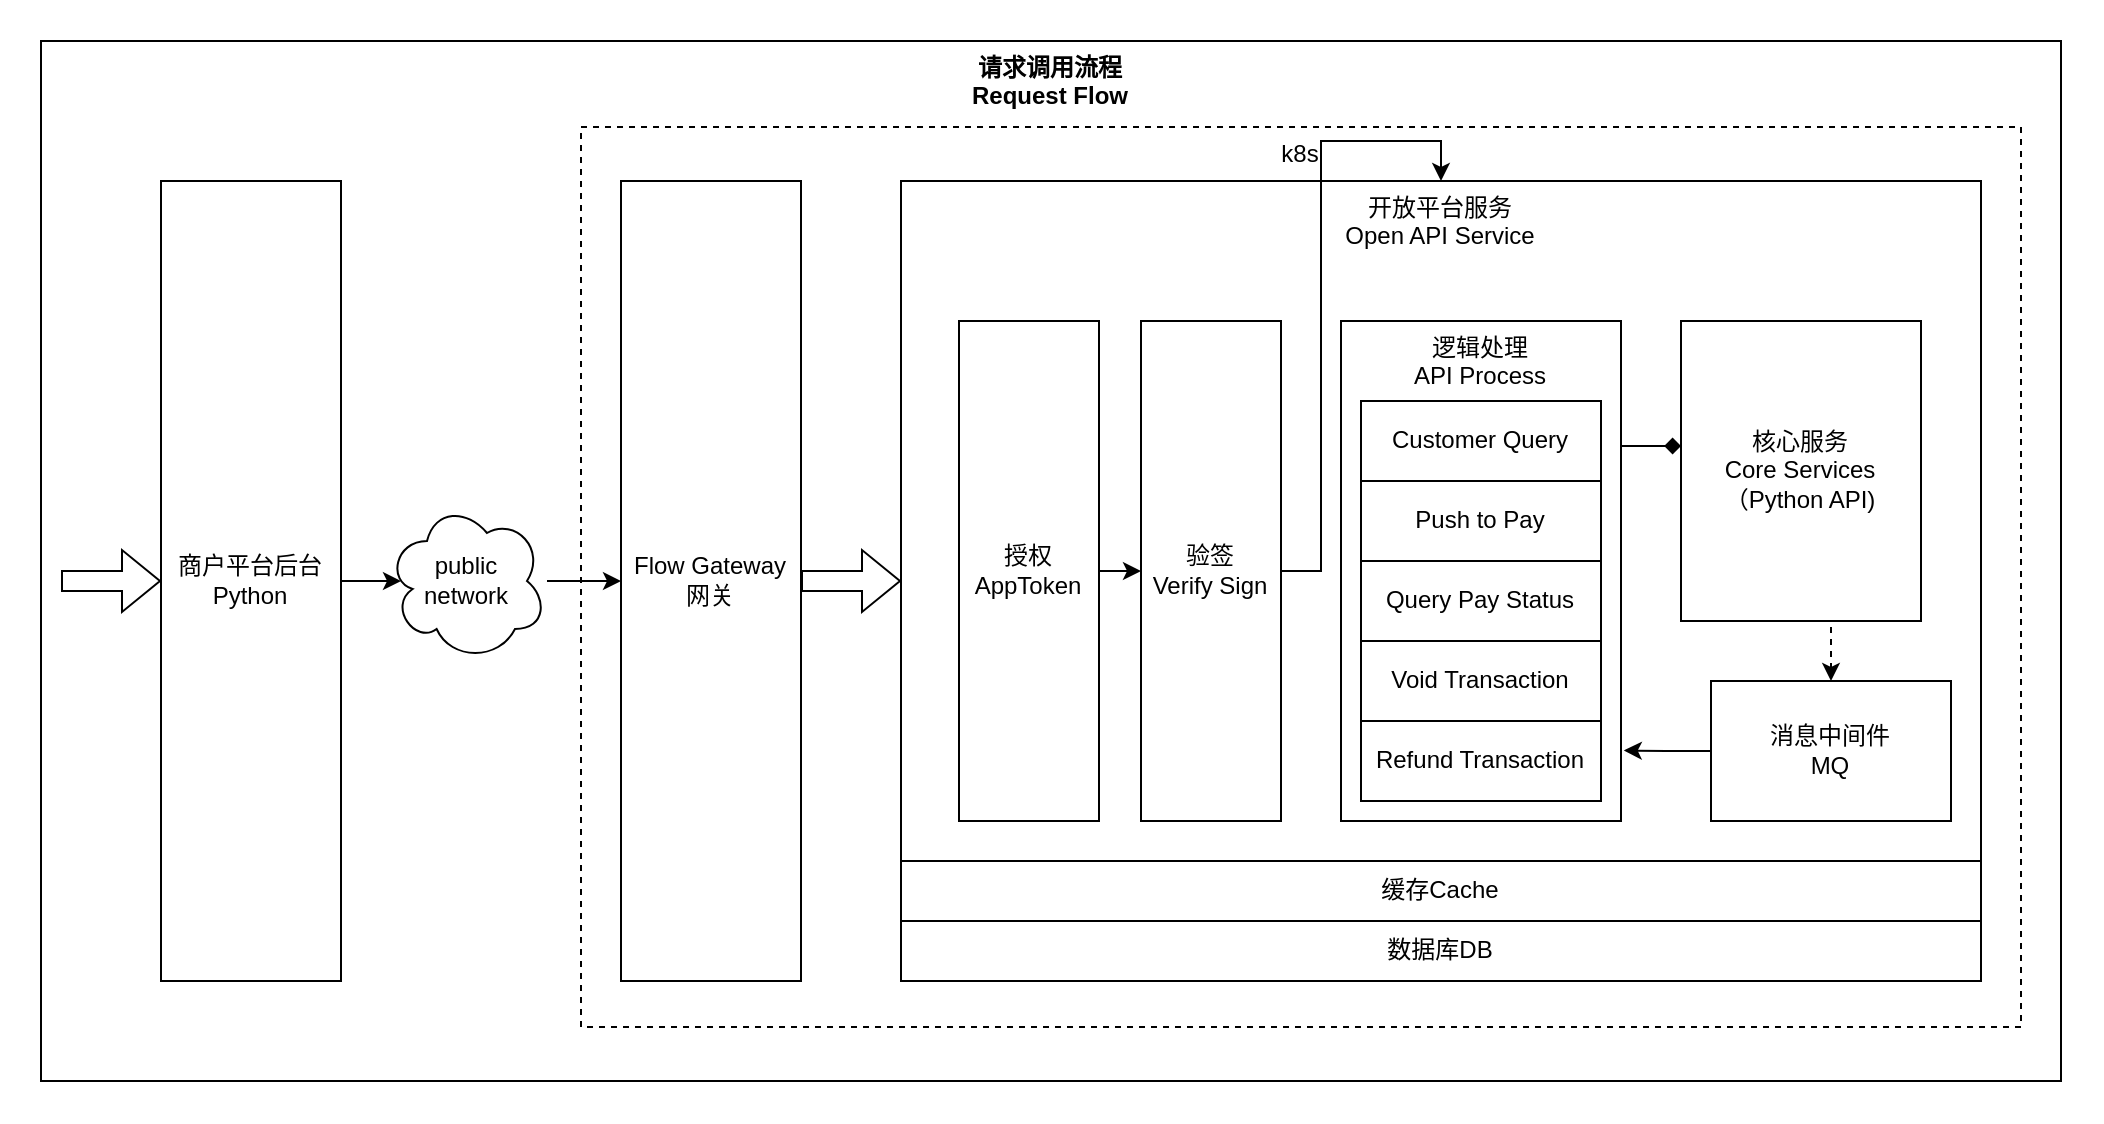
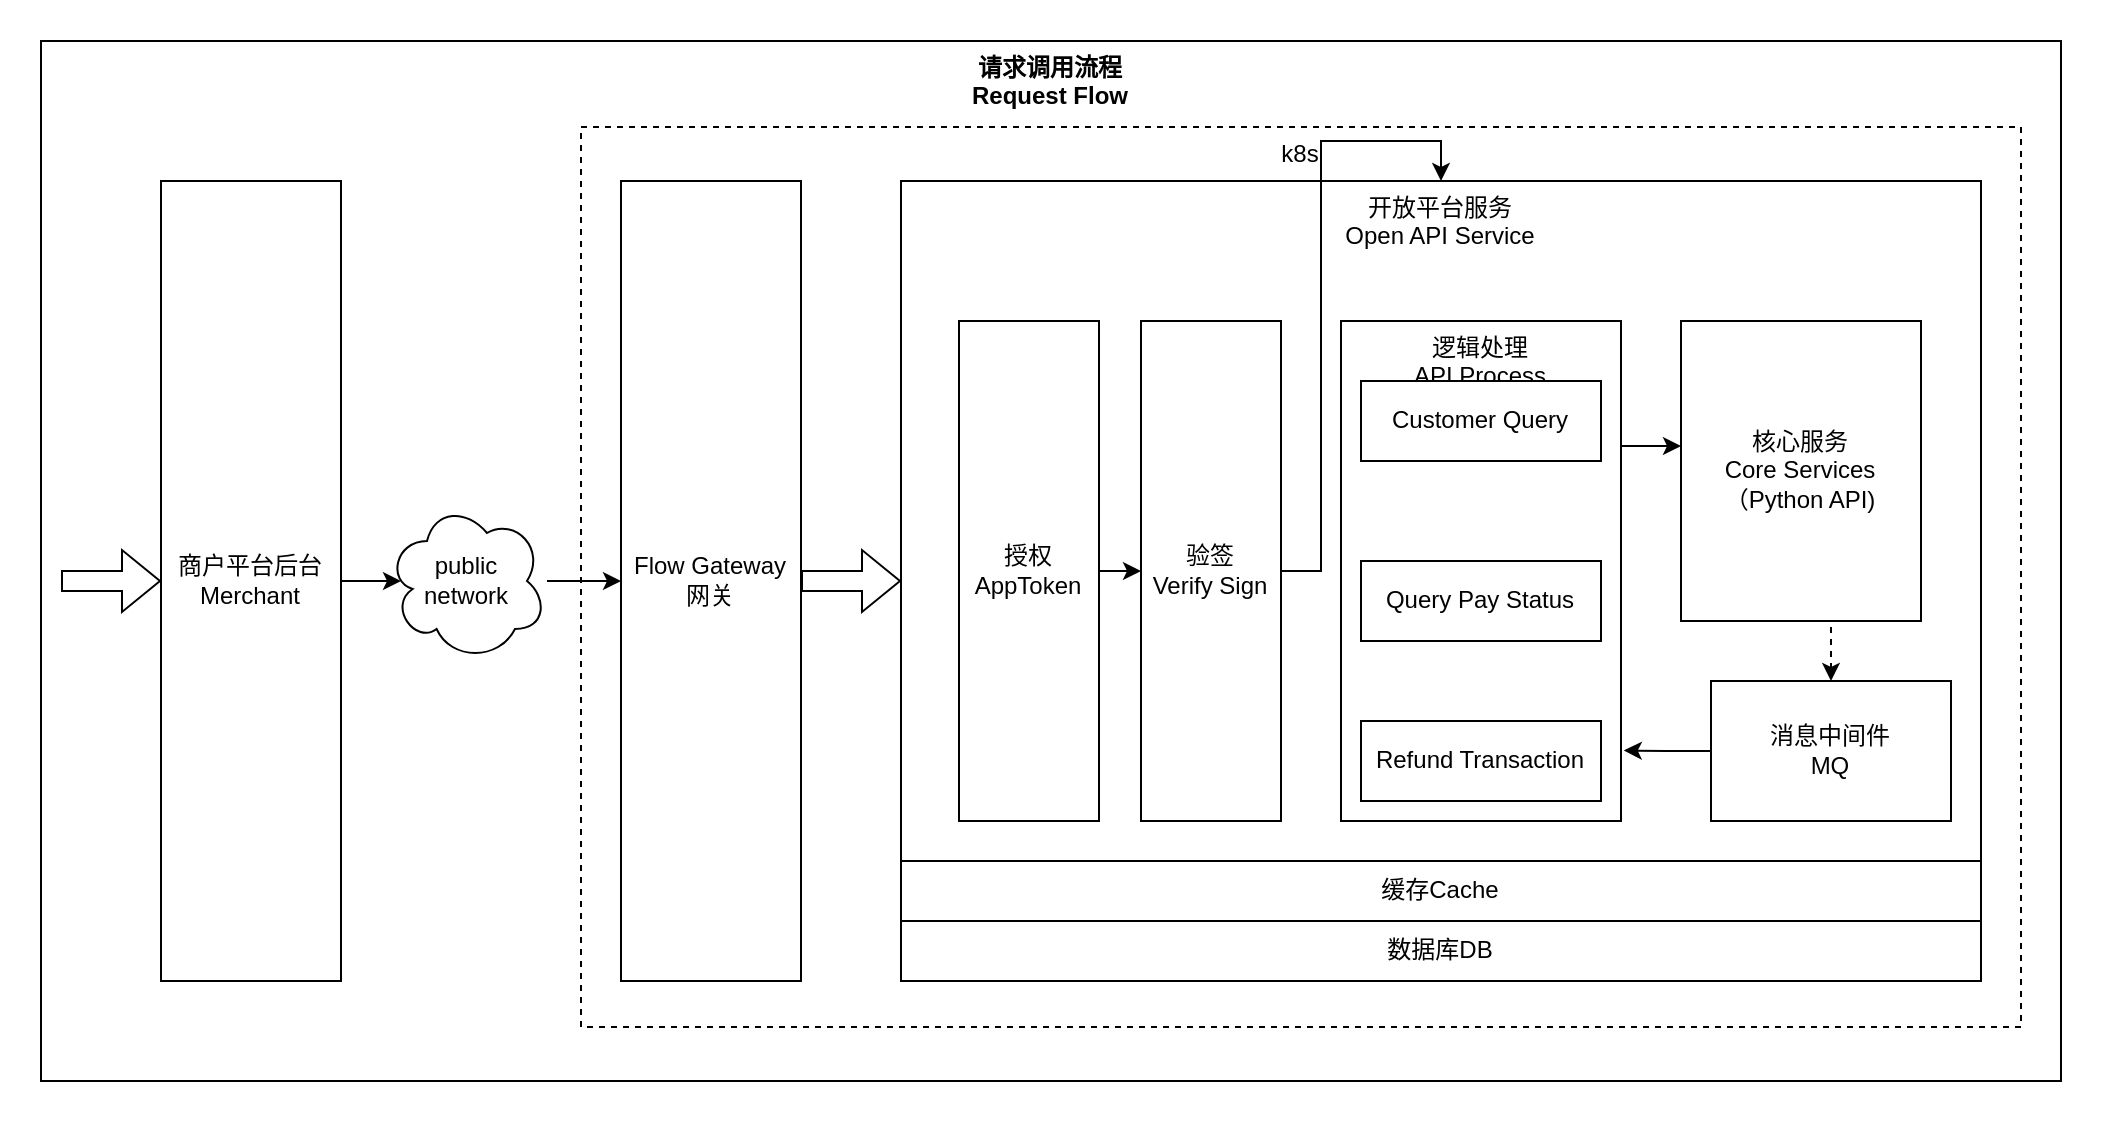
(1481, 441) -> (1481, 421)
(1664, 446) -> (1665, 446)
(1481, 521) -> none
(251, 581) -> (251, 581)
(1481, 681) -> none
